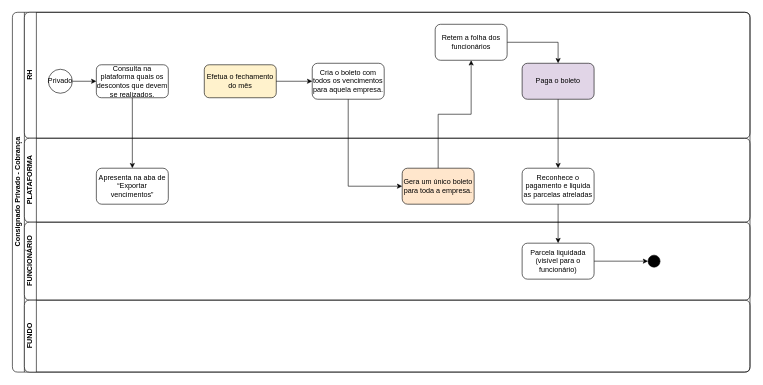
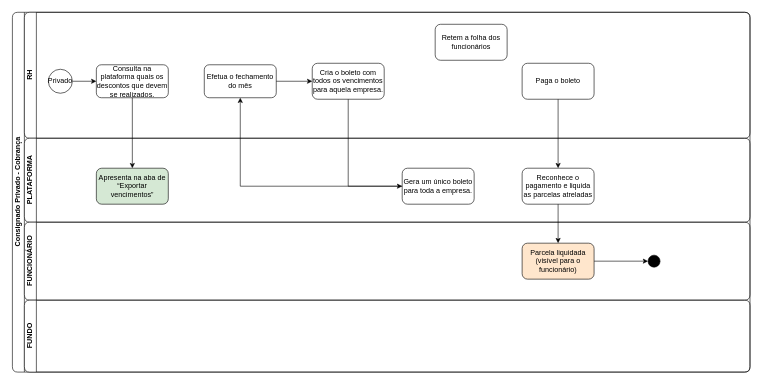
(557, 42) -> none
(240, 81) -> (240, 81)
(558, 81) -> (558, 81)
(438, 114) -> (240, 186)
(132, 186) -> (132, 186)
(438, 186) -> (438, 186)
(558, 261) -> (558, 261)
